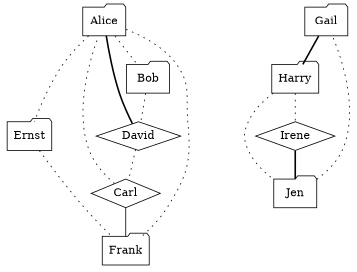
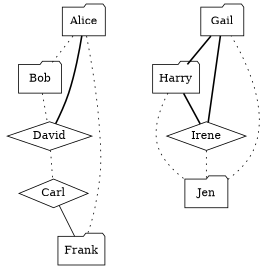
none -> (214, 79)
(295, 108) -> (192, 109)
(83, 114) -> none
(29, 136) -> none
(295, 165) -> (206, 165)
